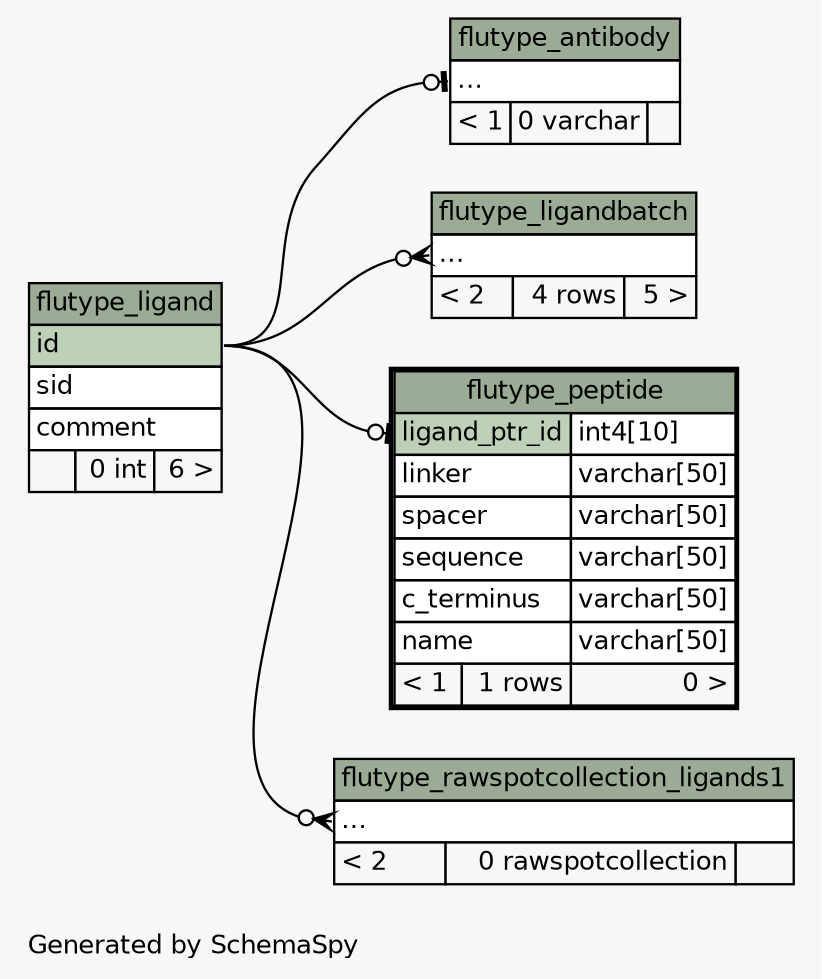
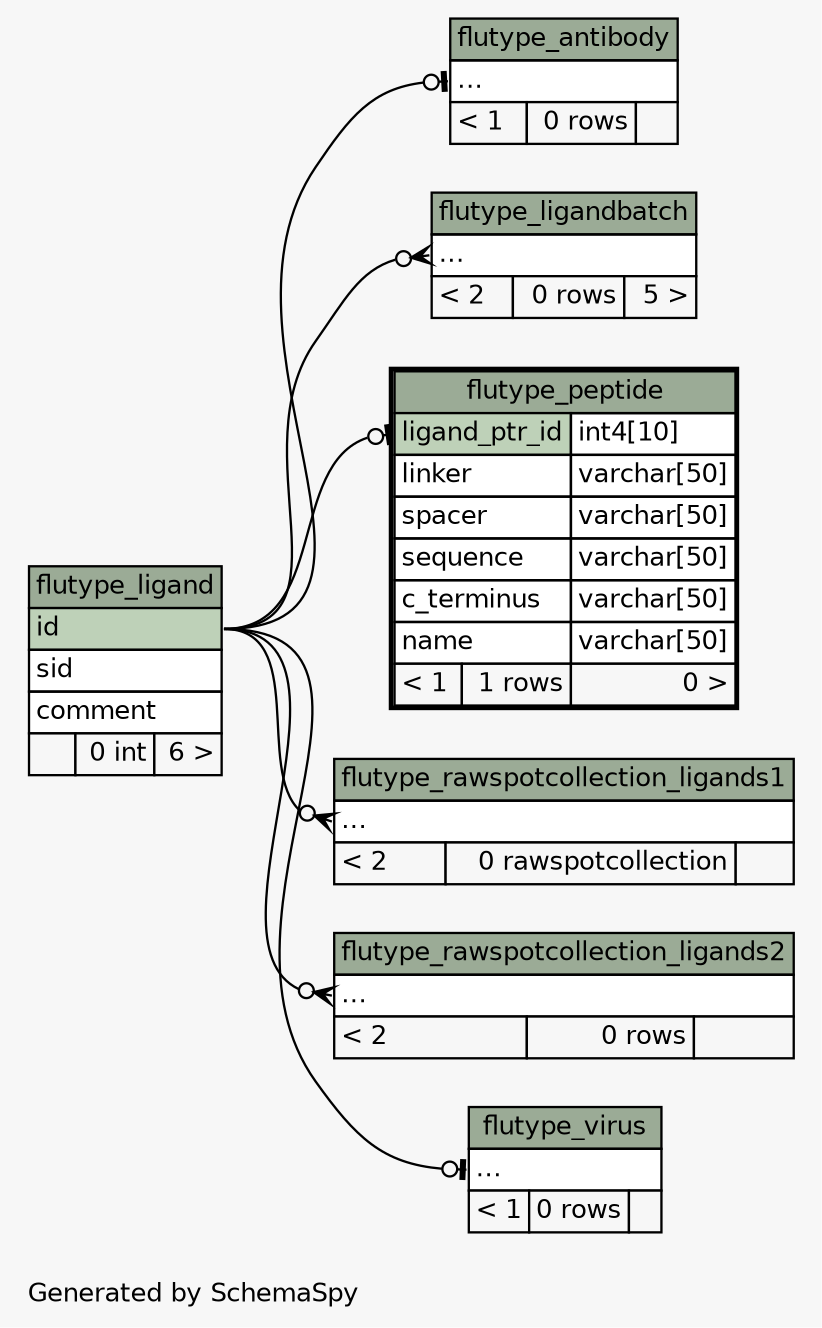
(579, 122) -> (586, 122)
(574, 296) -> (574, 296)
none -> (564, 996)
none -> (564, 1170)
